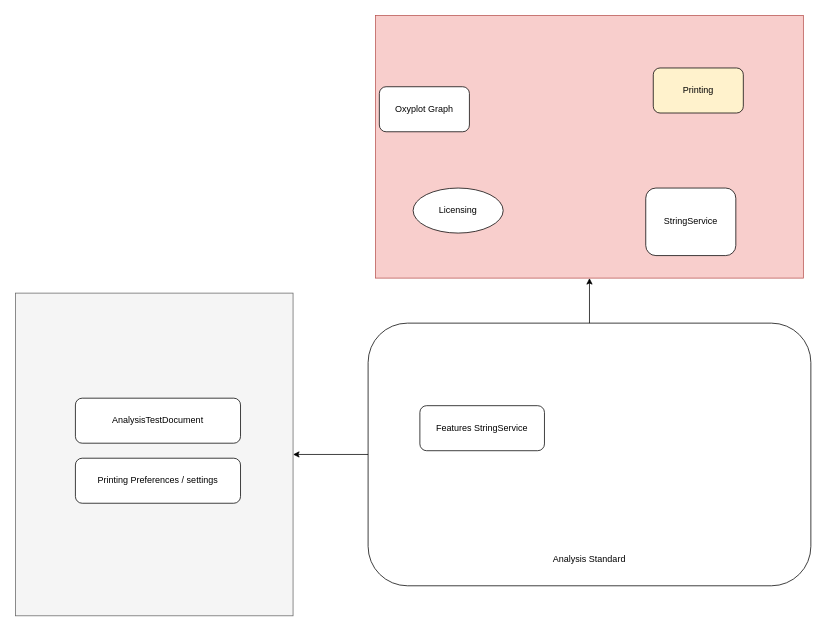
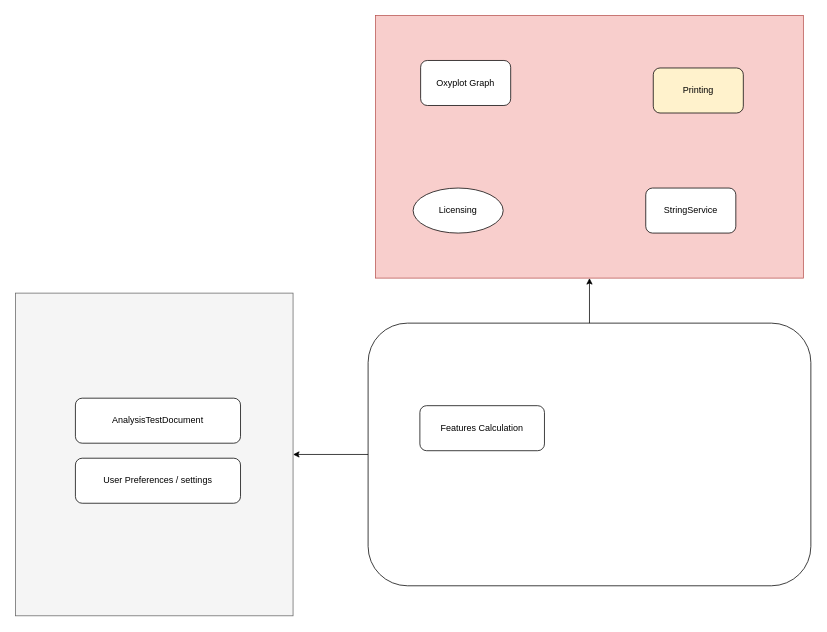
(424, 109) -> (465, 83)
(690, 222) -> (690, 210)
(482, 428) -> (482, 428)
(158, 480) -> (158, 480)
(589, 559) -> none
